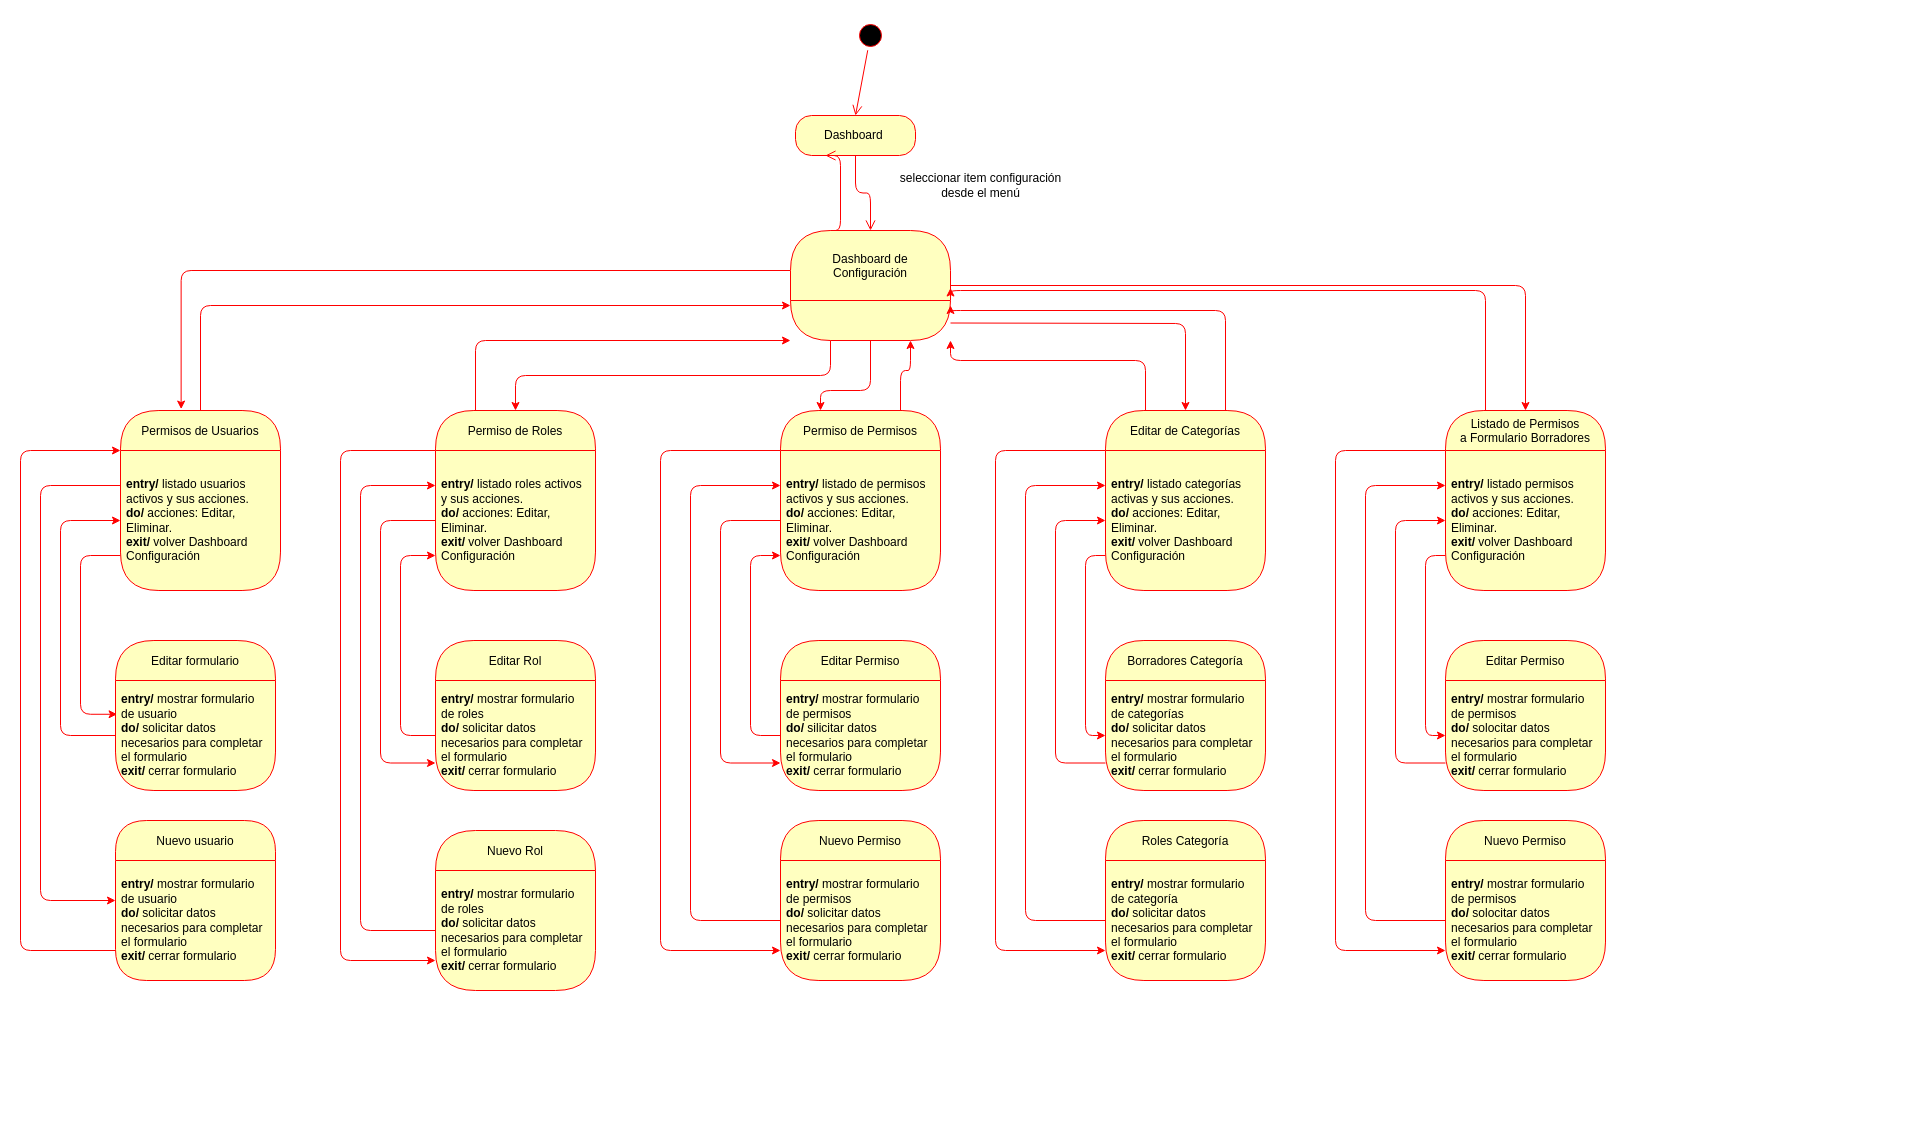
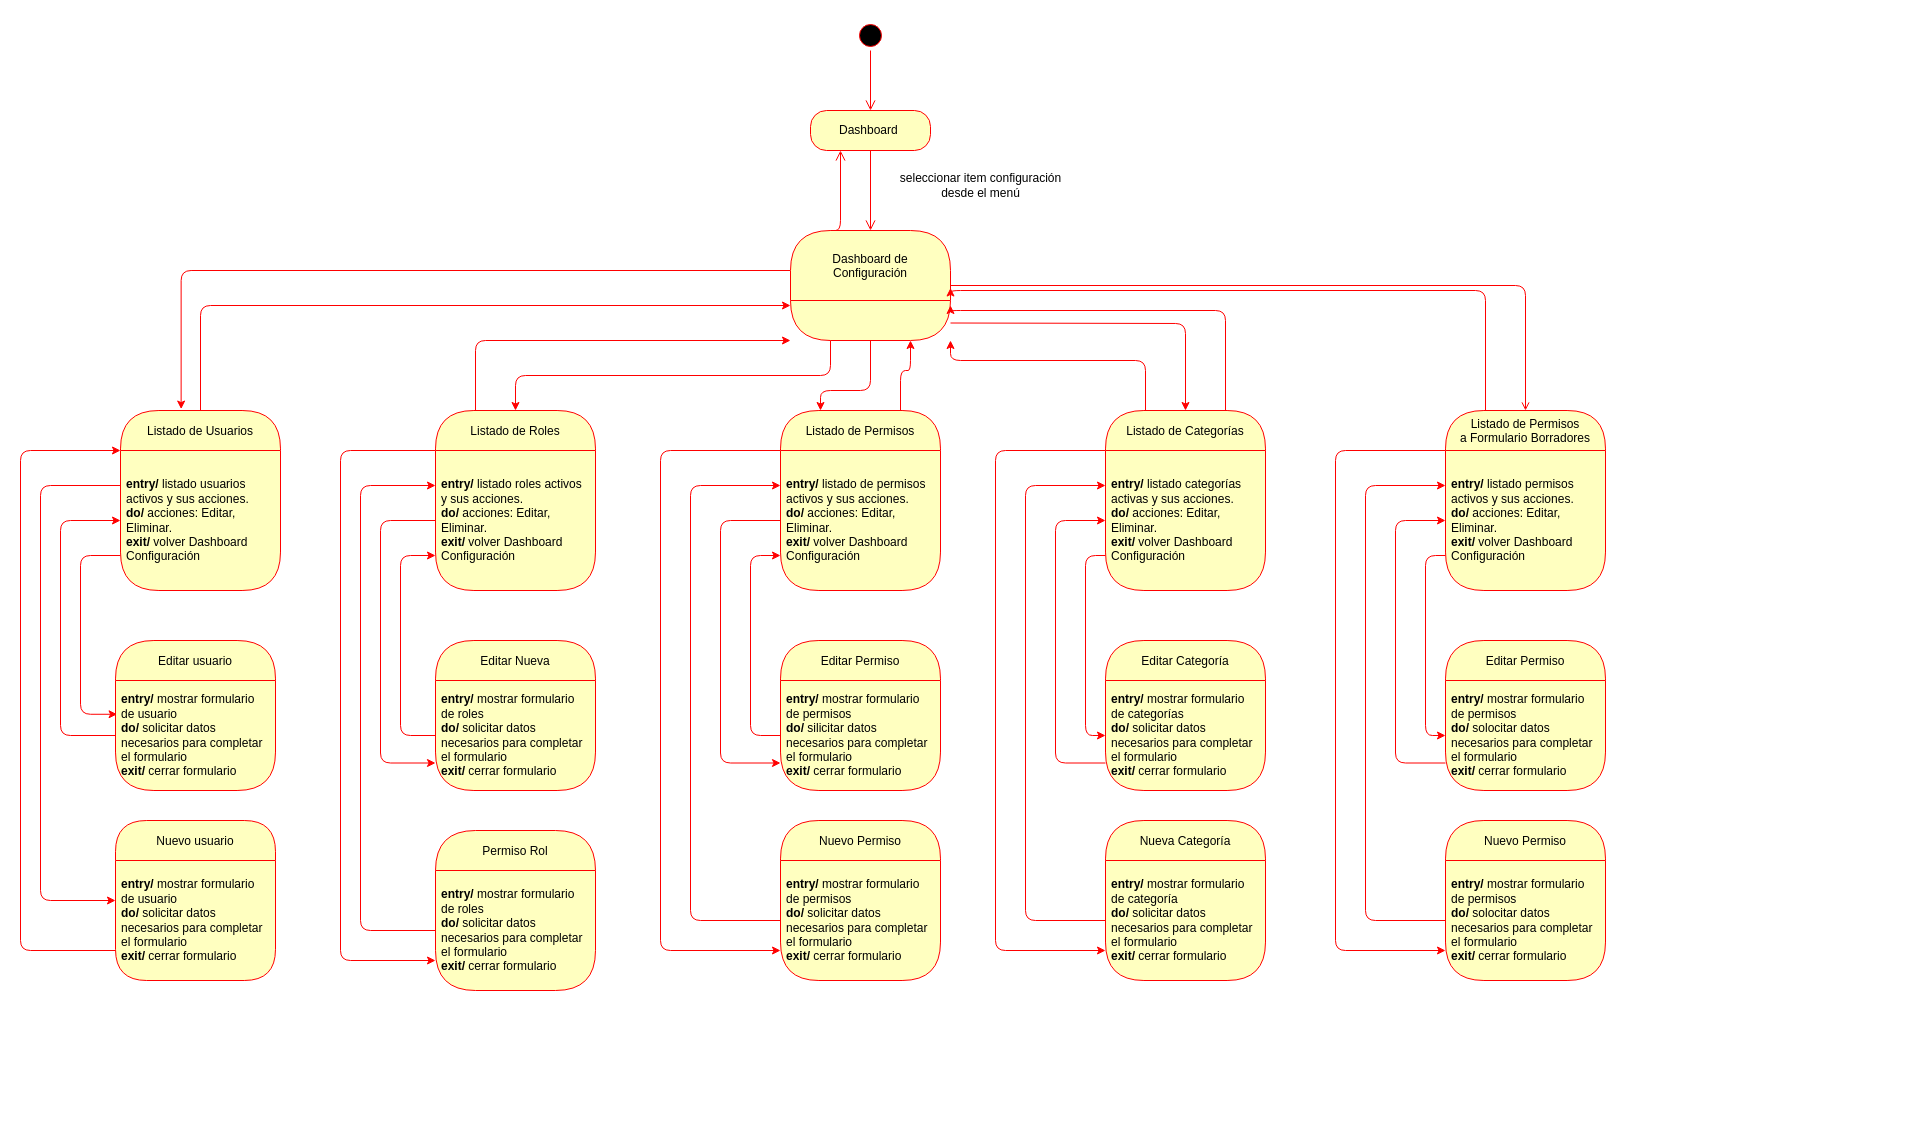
(856, 136) -> (871, 131)
(1526, 402) -> (1526, 403)
(200, 431) -> (200, 431)
(515, 431) -> (515, 431)
(860, 431) -> (860, 431)
(1185, 431) -> (1185, 431)
(195, 661) -> (195, 661)
(515, 661) -> (515, 661)
(1185, 661) -> (1185, 661)
(1185, 841) -> (1185, 841)
(515, 851) -> (515, 851)
